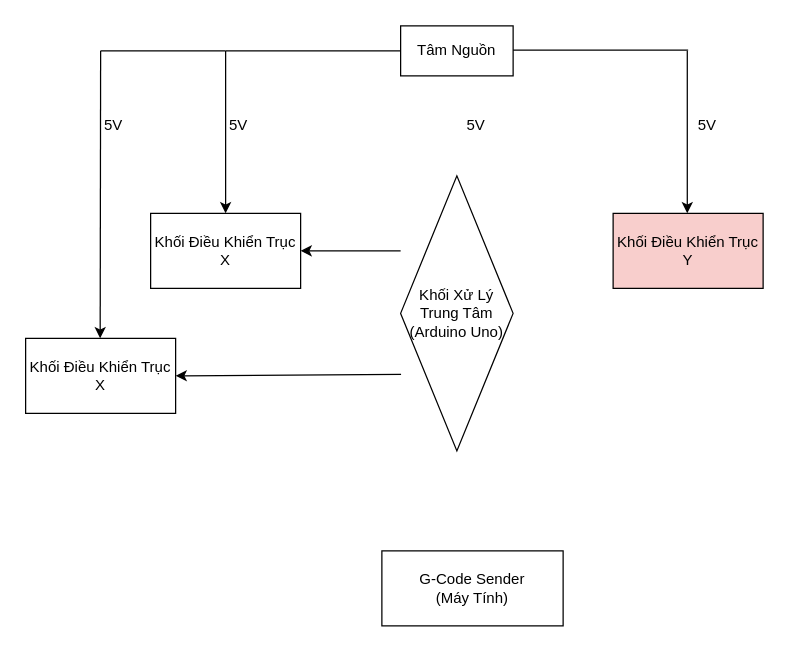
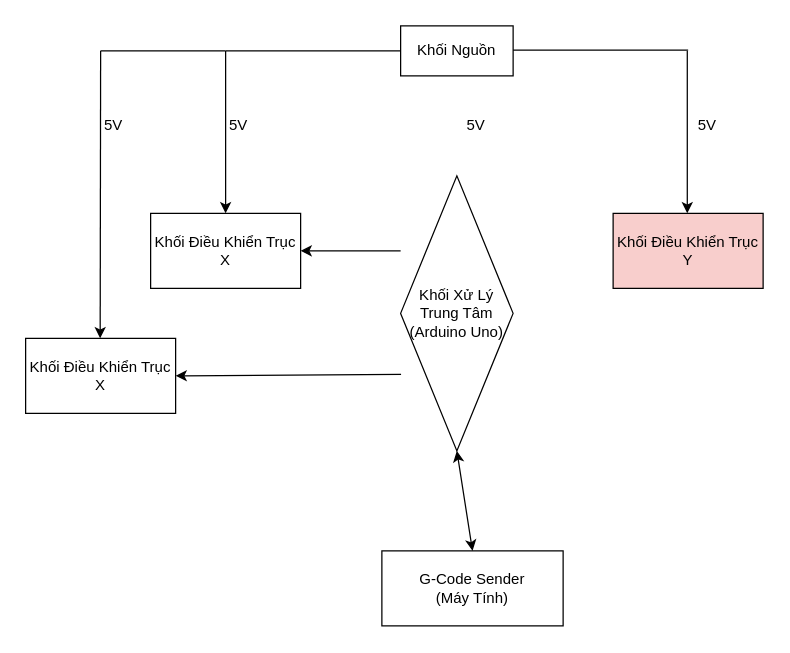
(457, 51) -> (457, 51)
none -> (465, 501)
